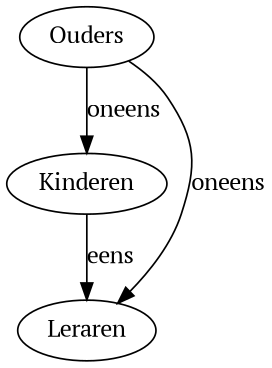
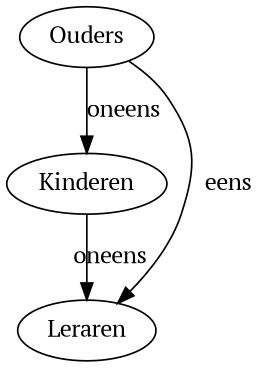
(228, 184) -> (228, 184)
(110, 257) -> (110, 257)
